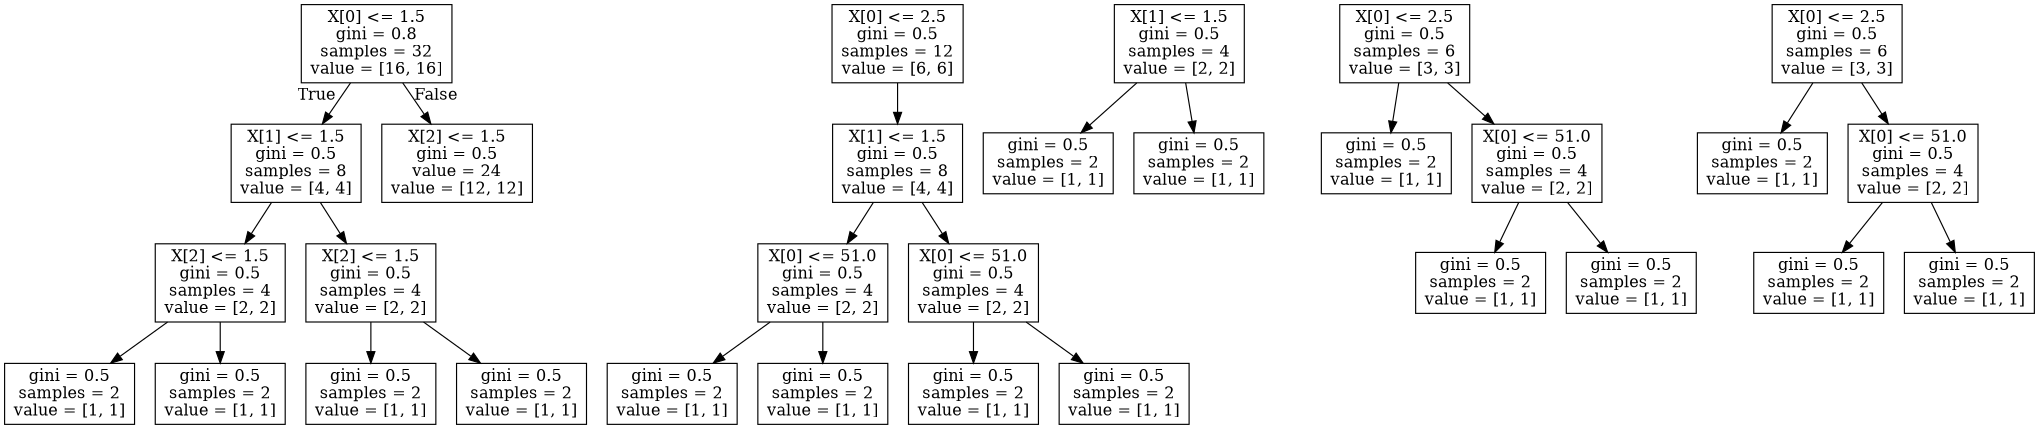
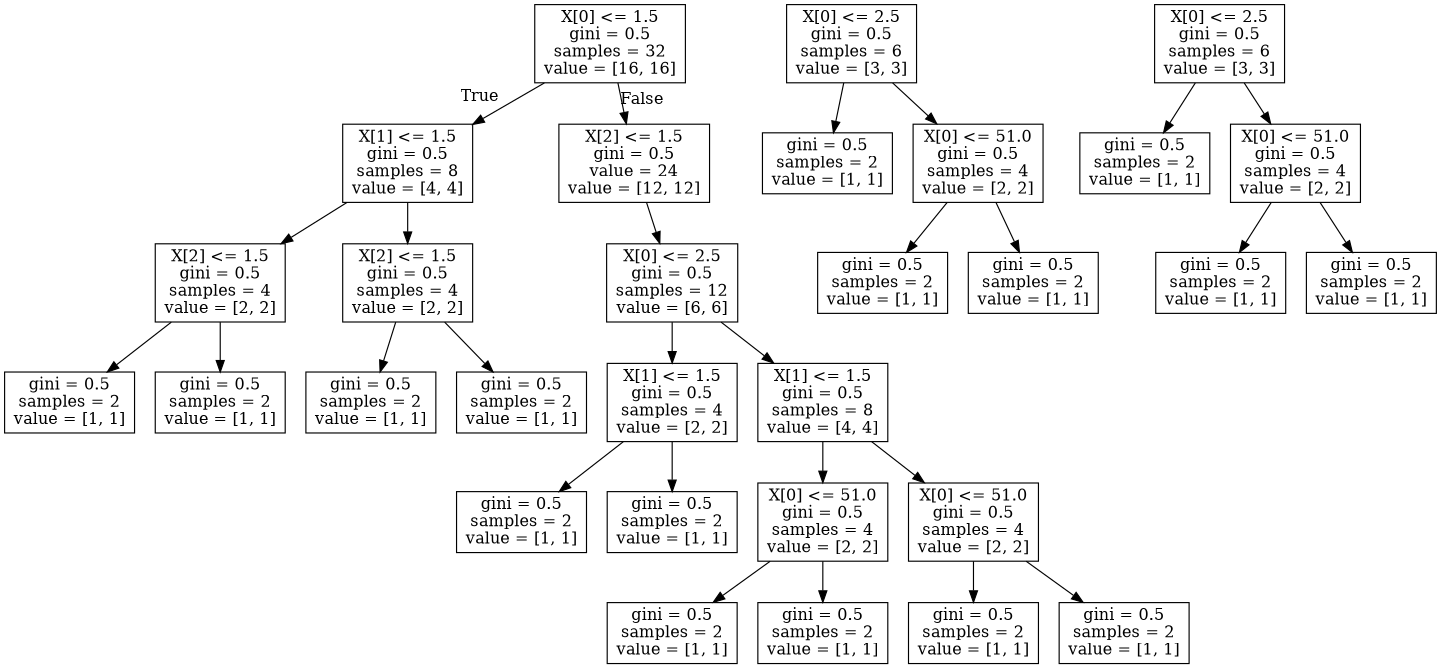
(377, 44) -> (610, 44)
none -> (651, 217)
none -> (672, 337)
